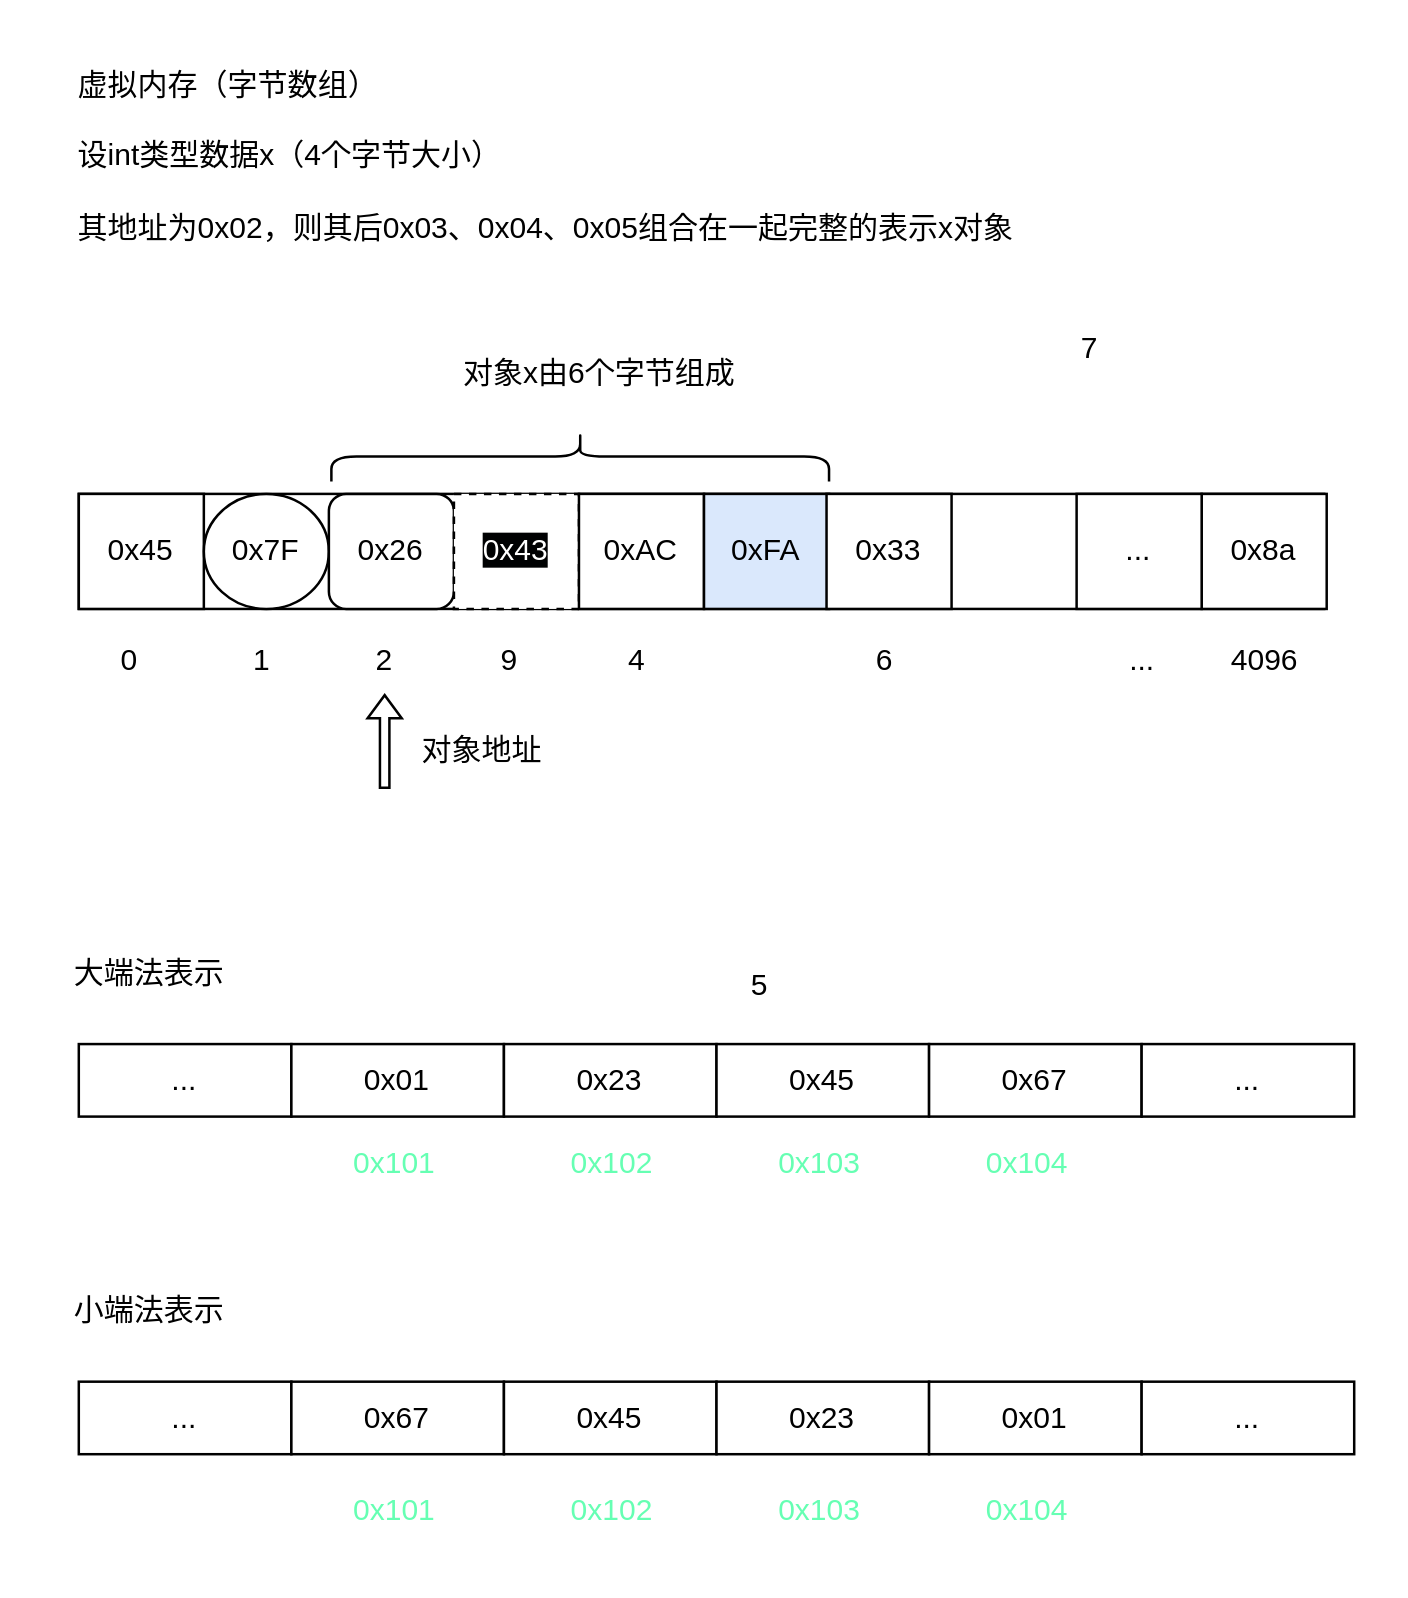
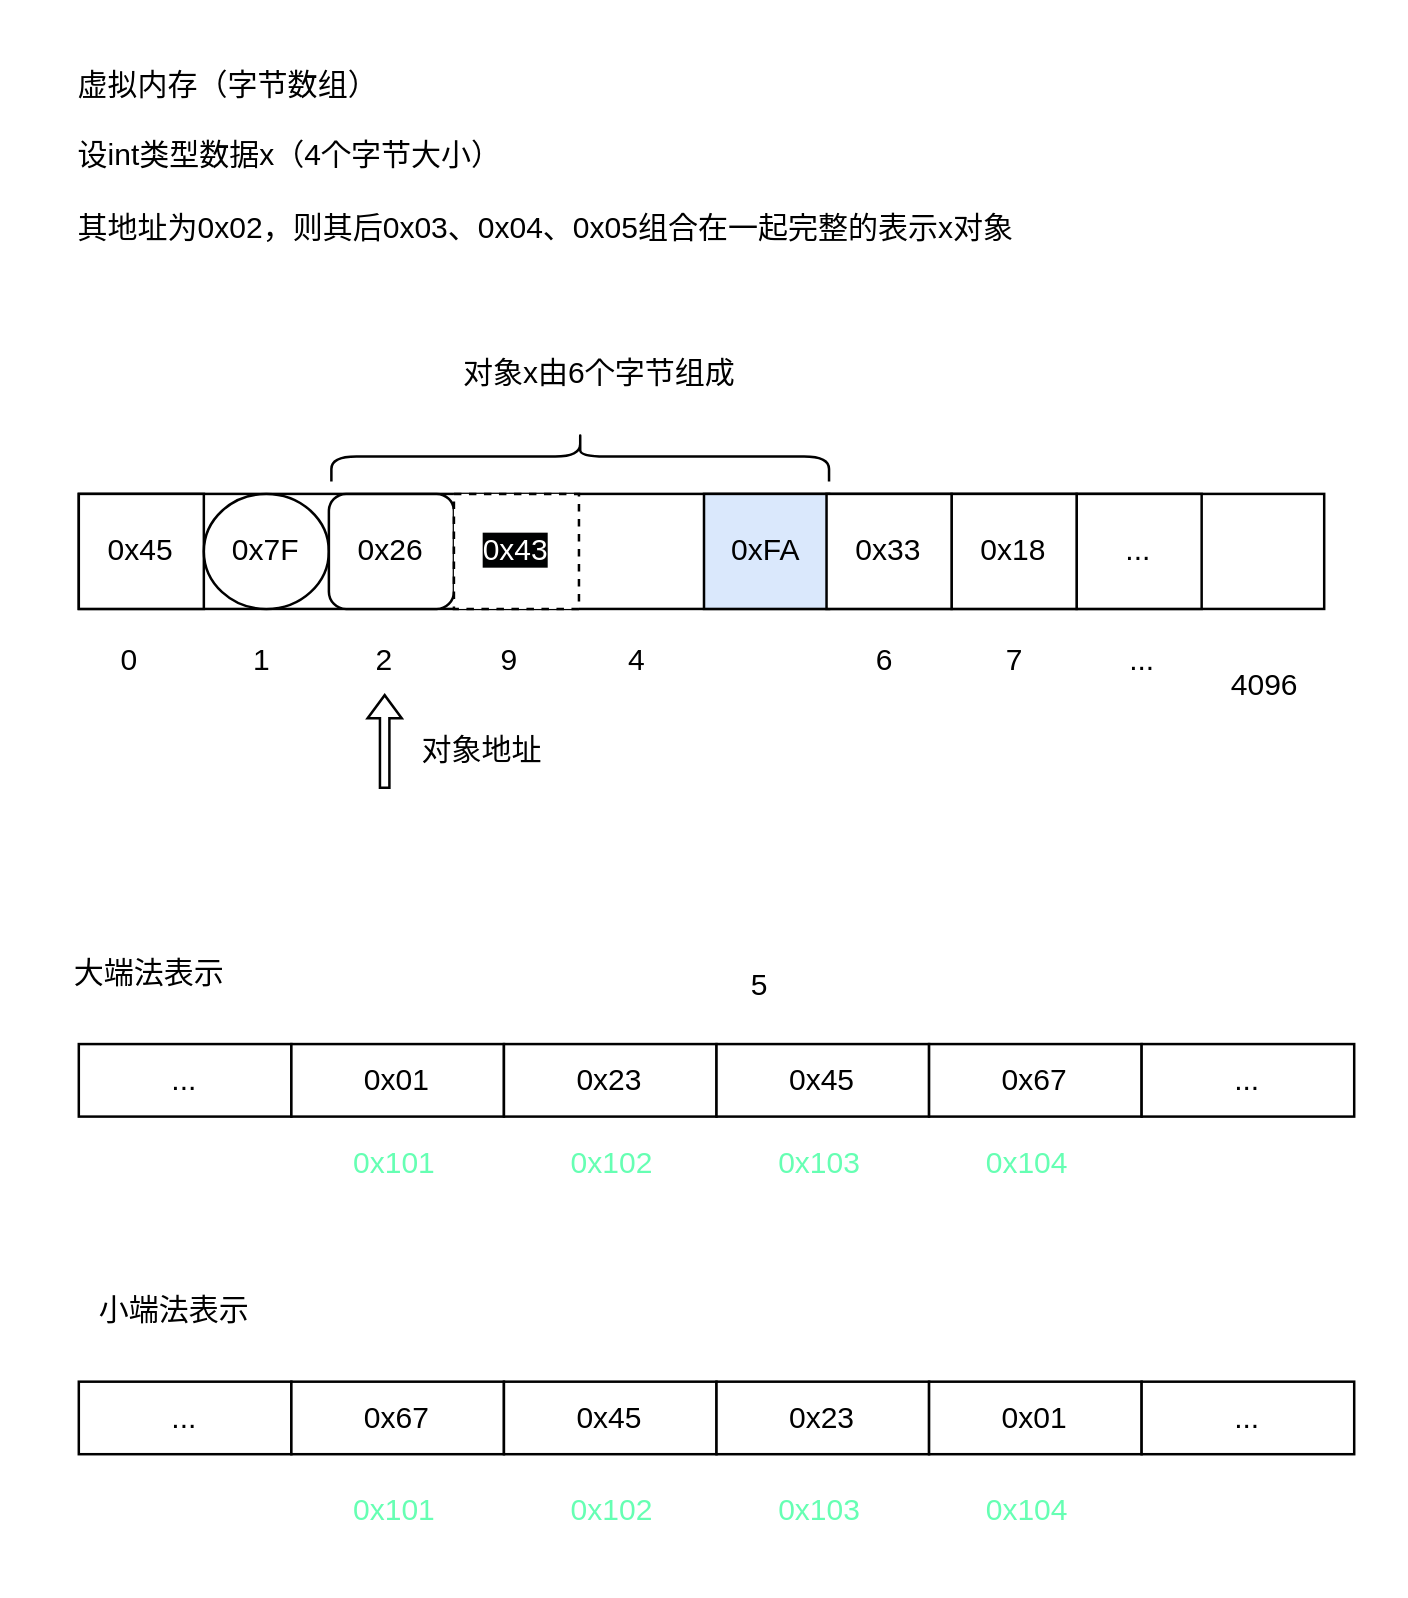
(1088, 349) -> (1013, 661)
(641, 551) -> none
none -> (1014, 551)
(1264, 551) -> none
(1263, 661) -> (1263, 686)
(149, 1311) -> (174, 1311)
